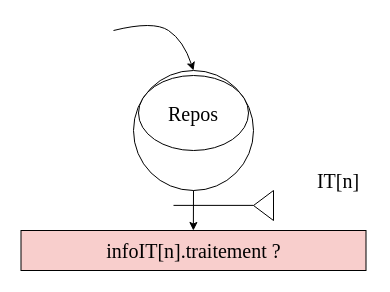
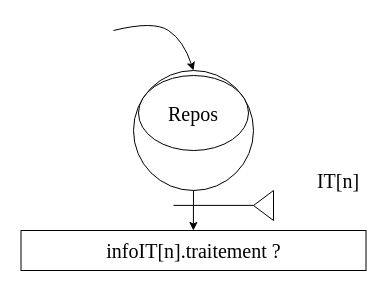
(194, 251) -> (194, 251)
